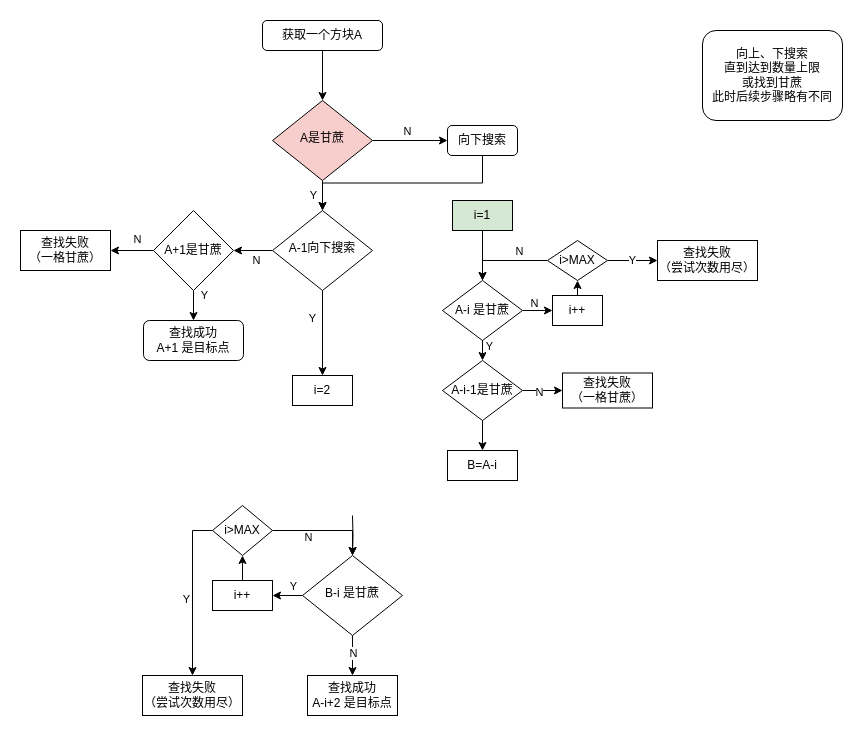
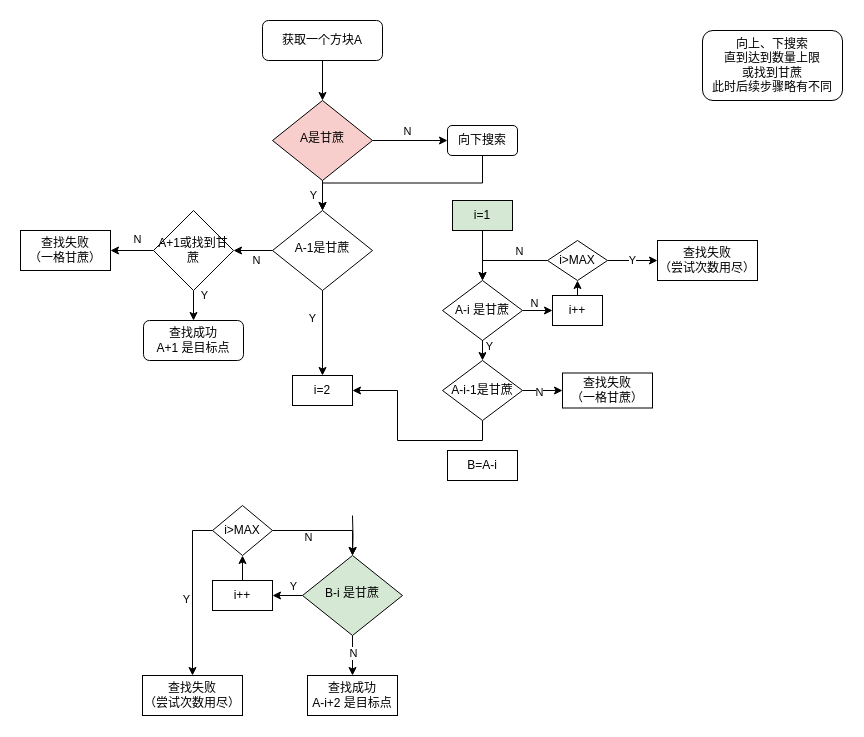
(323, 36) -> (323, 41)
(773, 76) -> (773, 66)
(323, 249) -> (323, 249)
(194, 251) -> (194, 251)
(483, 441) -> (398, 441)
(353, 596) -> (353, 596)
